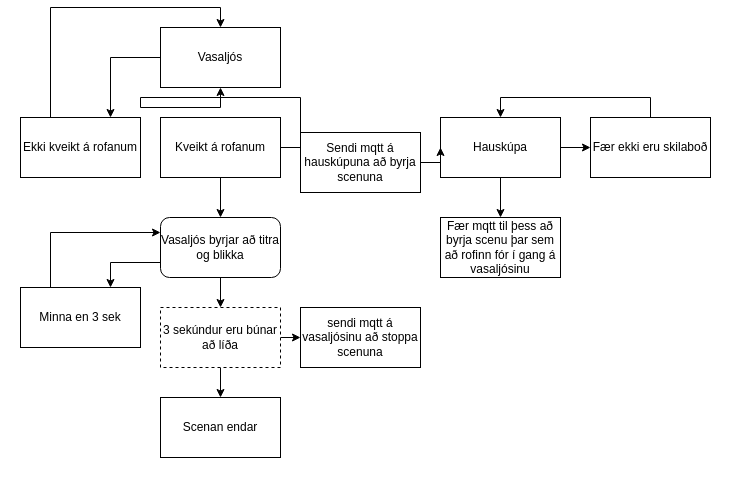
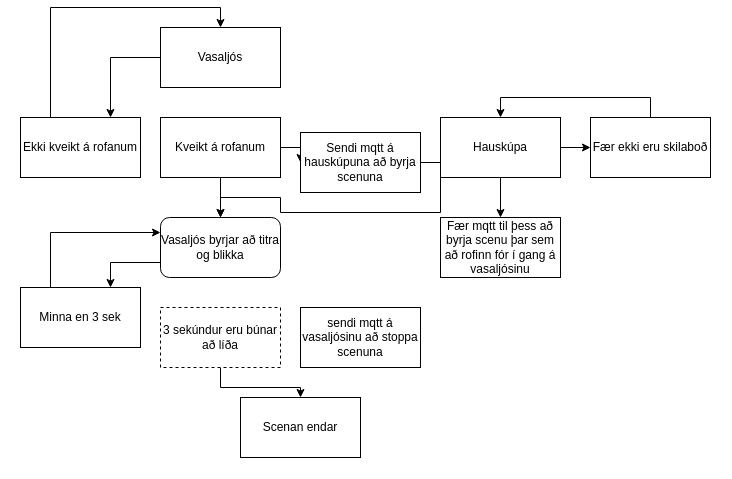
(187, 98) -> (301, 154)
(441, 155) -> (343, 213)
(221, 289) -> none
(287, 338) -> none
(221, 428) -> (301, 428)
